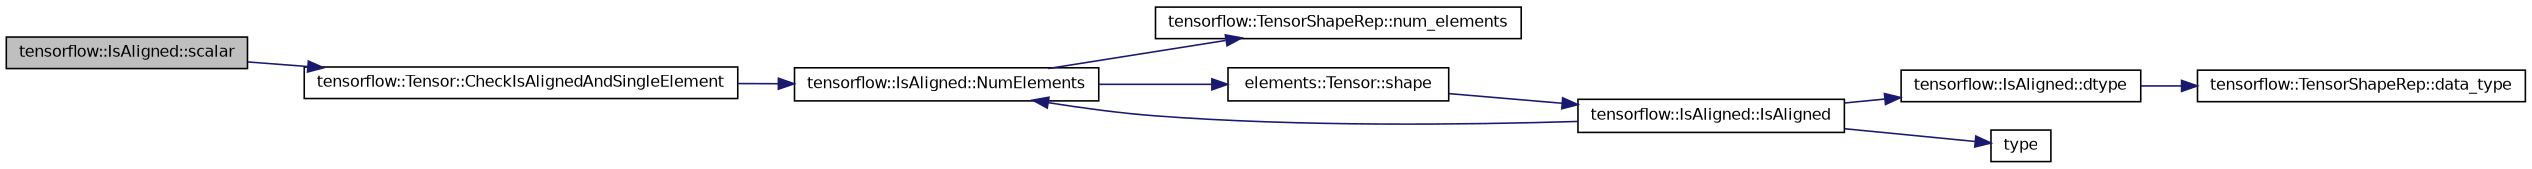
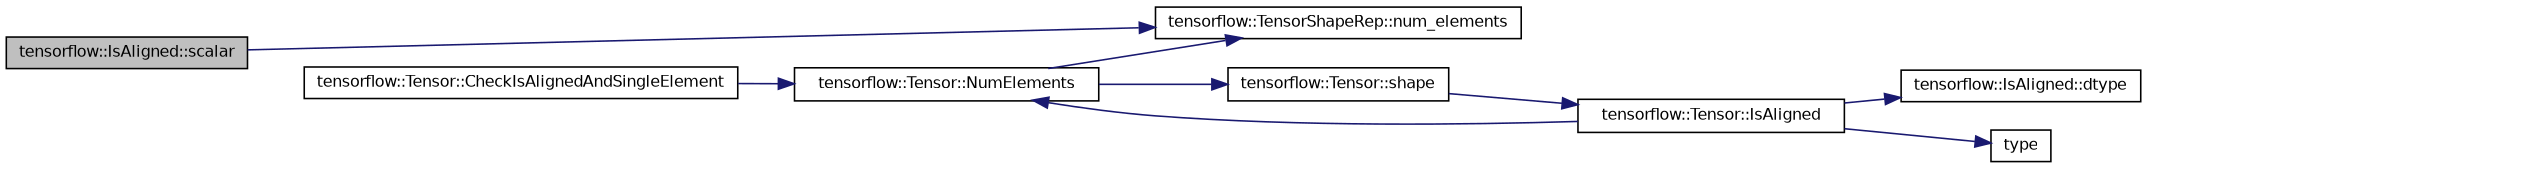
(278, 64) -> (693, 39)
(947, 84) -> (947, 84)
(1338, 84) -> (1338, 84)
(2361, 86) -> none
(1711, 116) -> (1711, 116)
